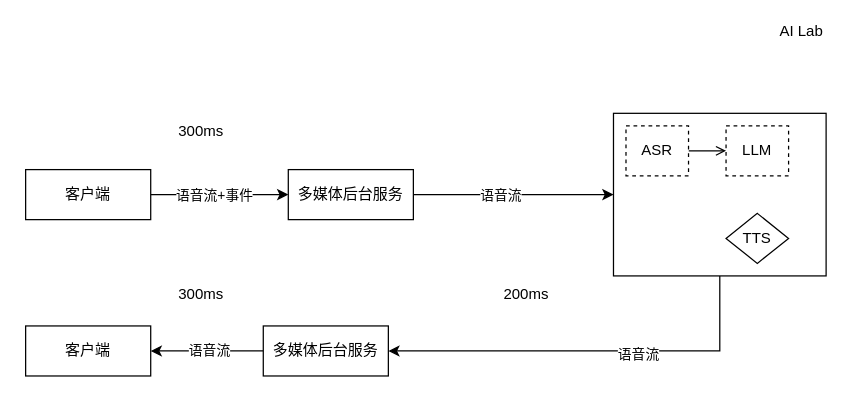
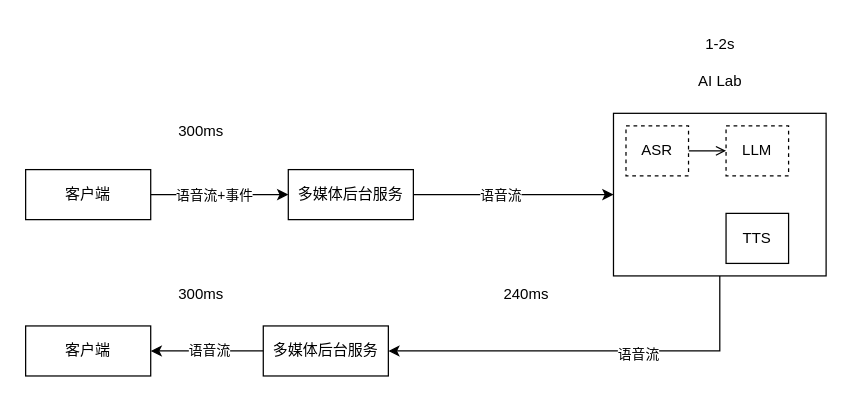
(801, 32) -> (719, 82)
none -> (719, 44)
(757, 238) -> (757, 238)
(526, 294) -> (526, 294)
